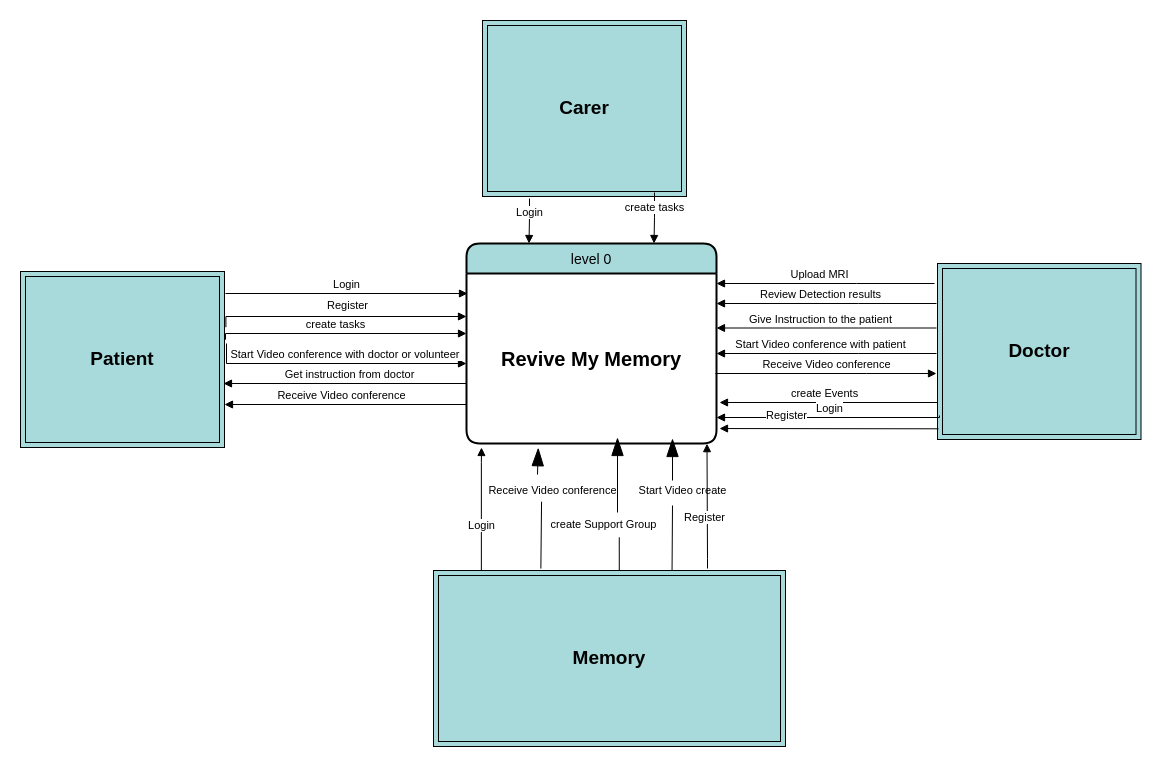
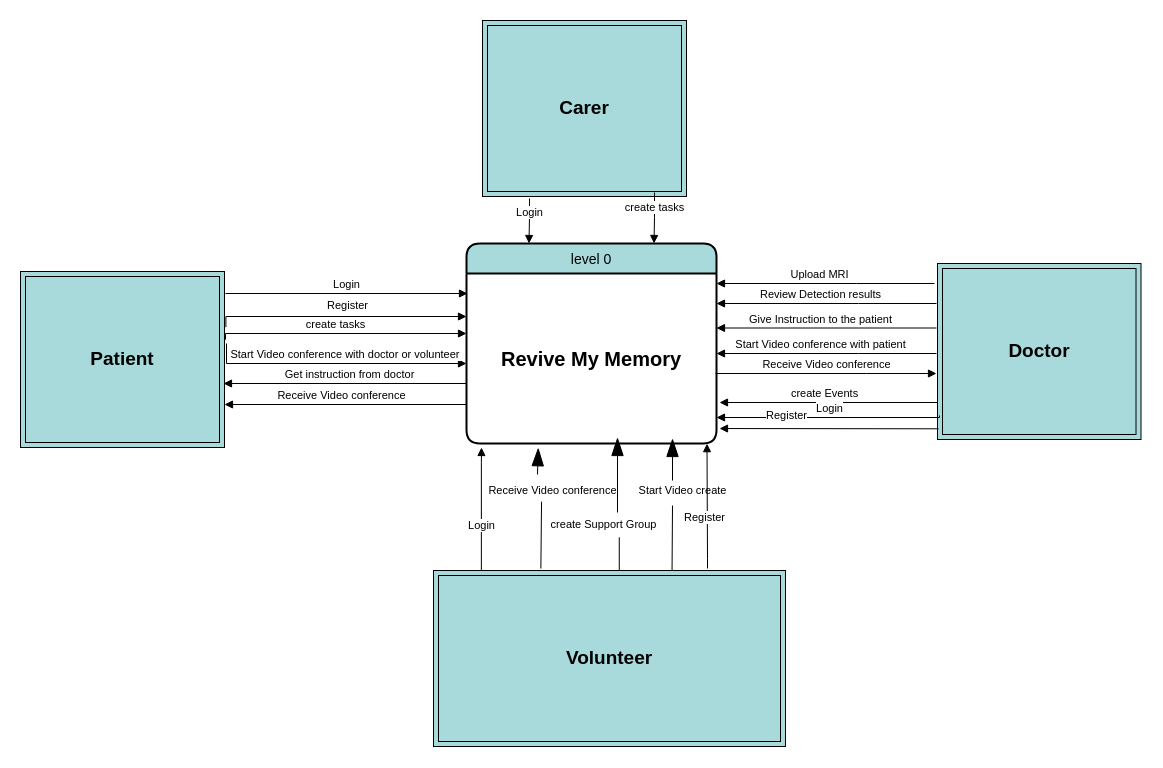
(610, 659) -> (610, 659)
